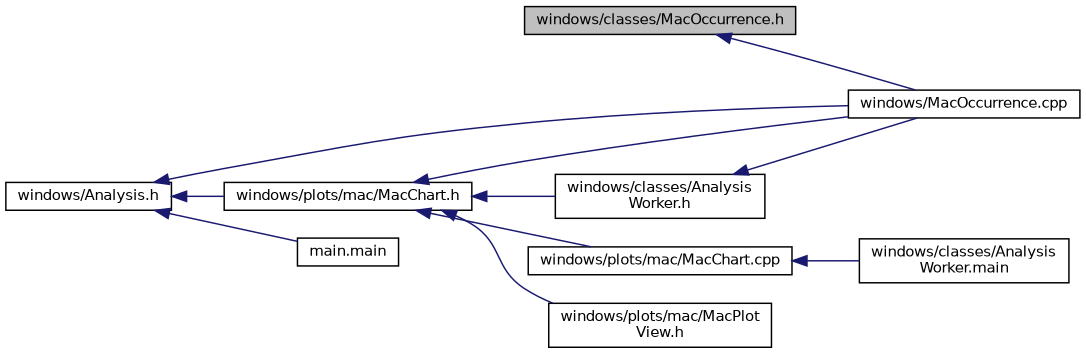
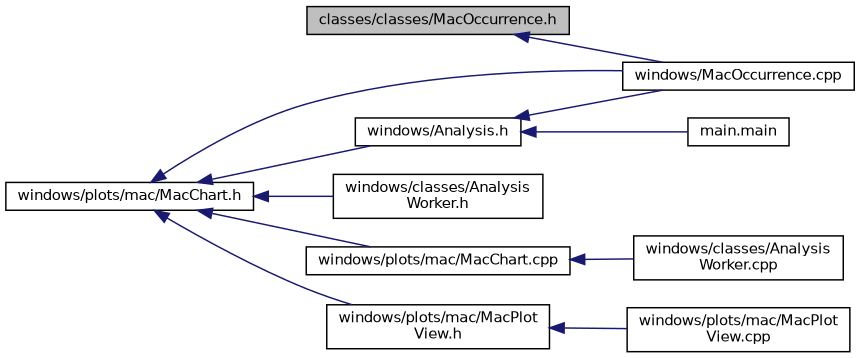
(660, 21) -> (438, 21)
(832, 144) -> none
(205, 196) -> (291, 163)
(964, 261) -> (738, 258)
none -> (738, 330)
